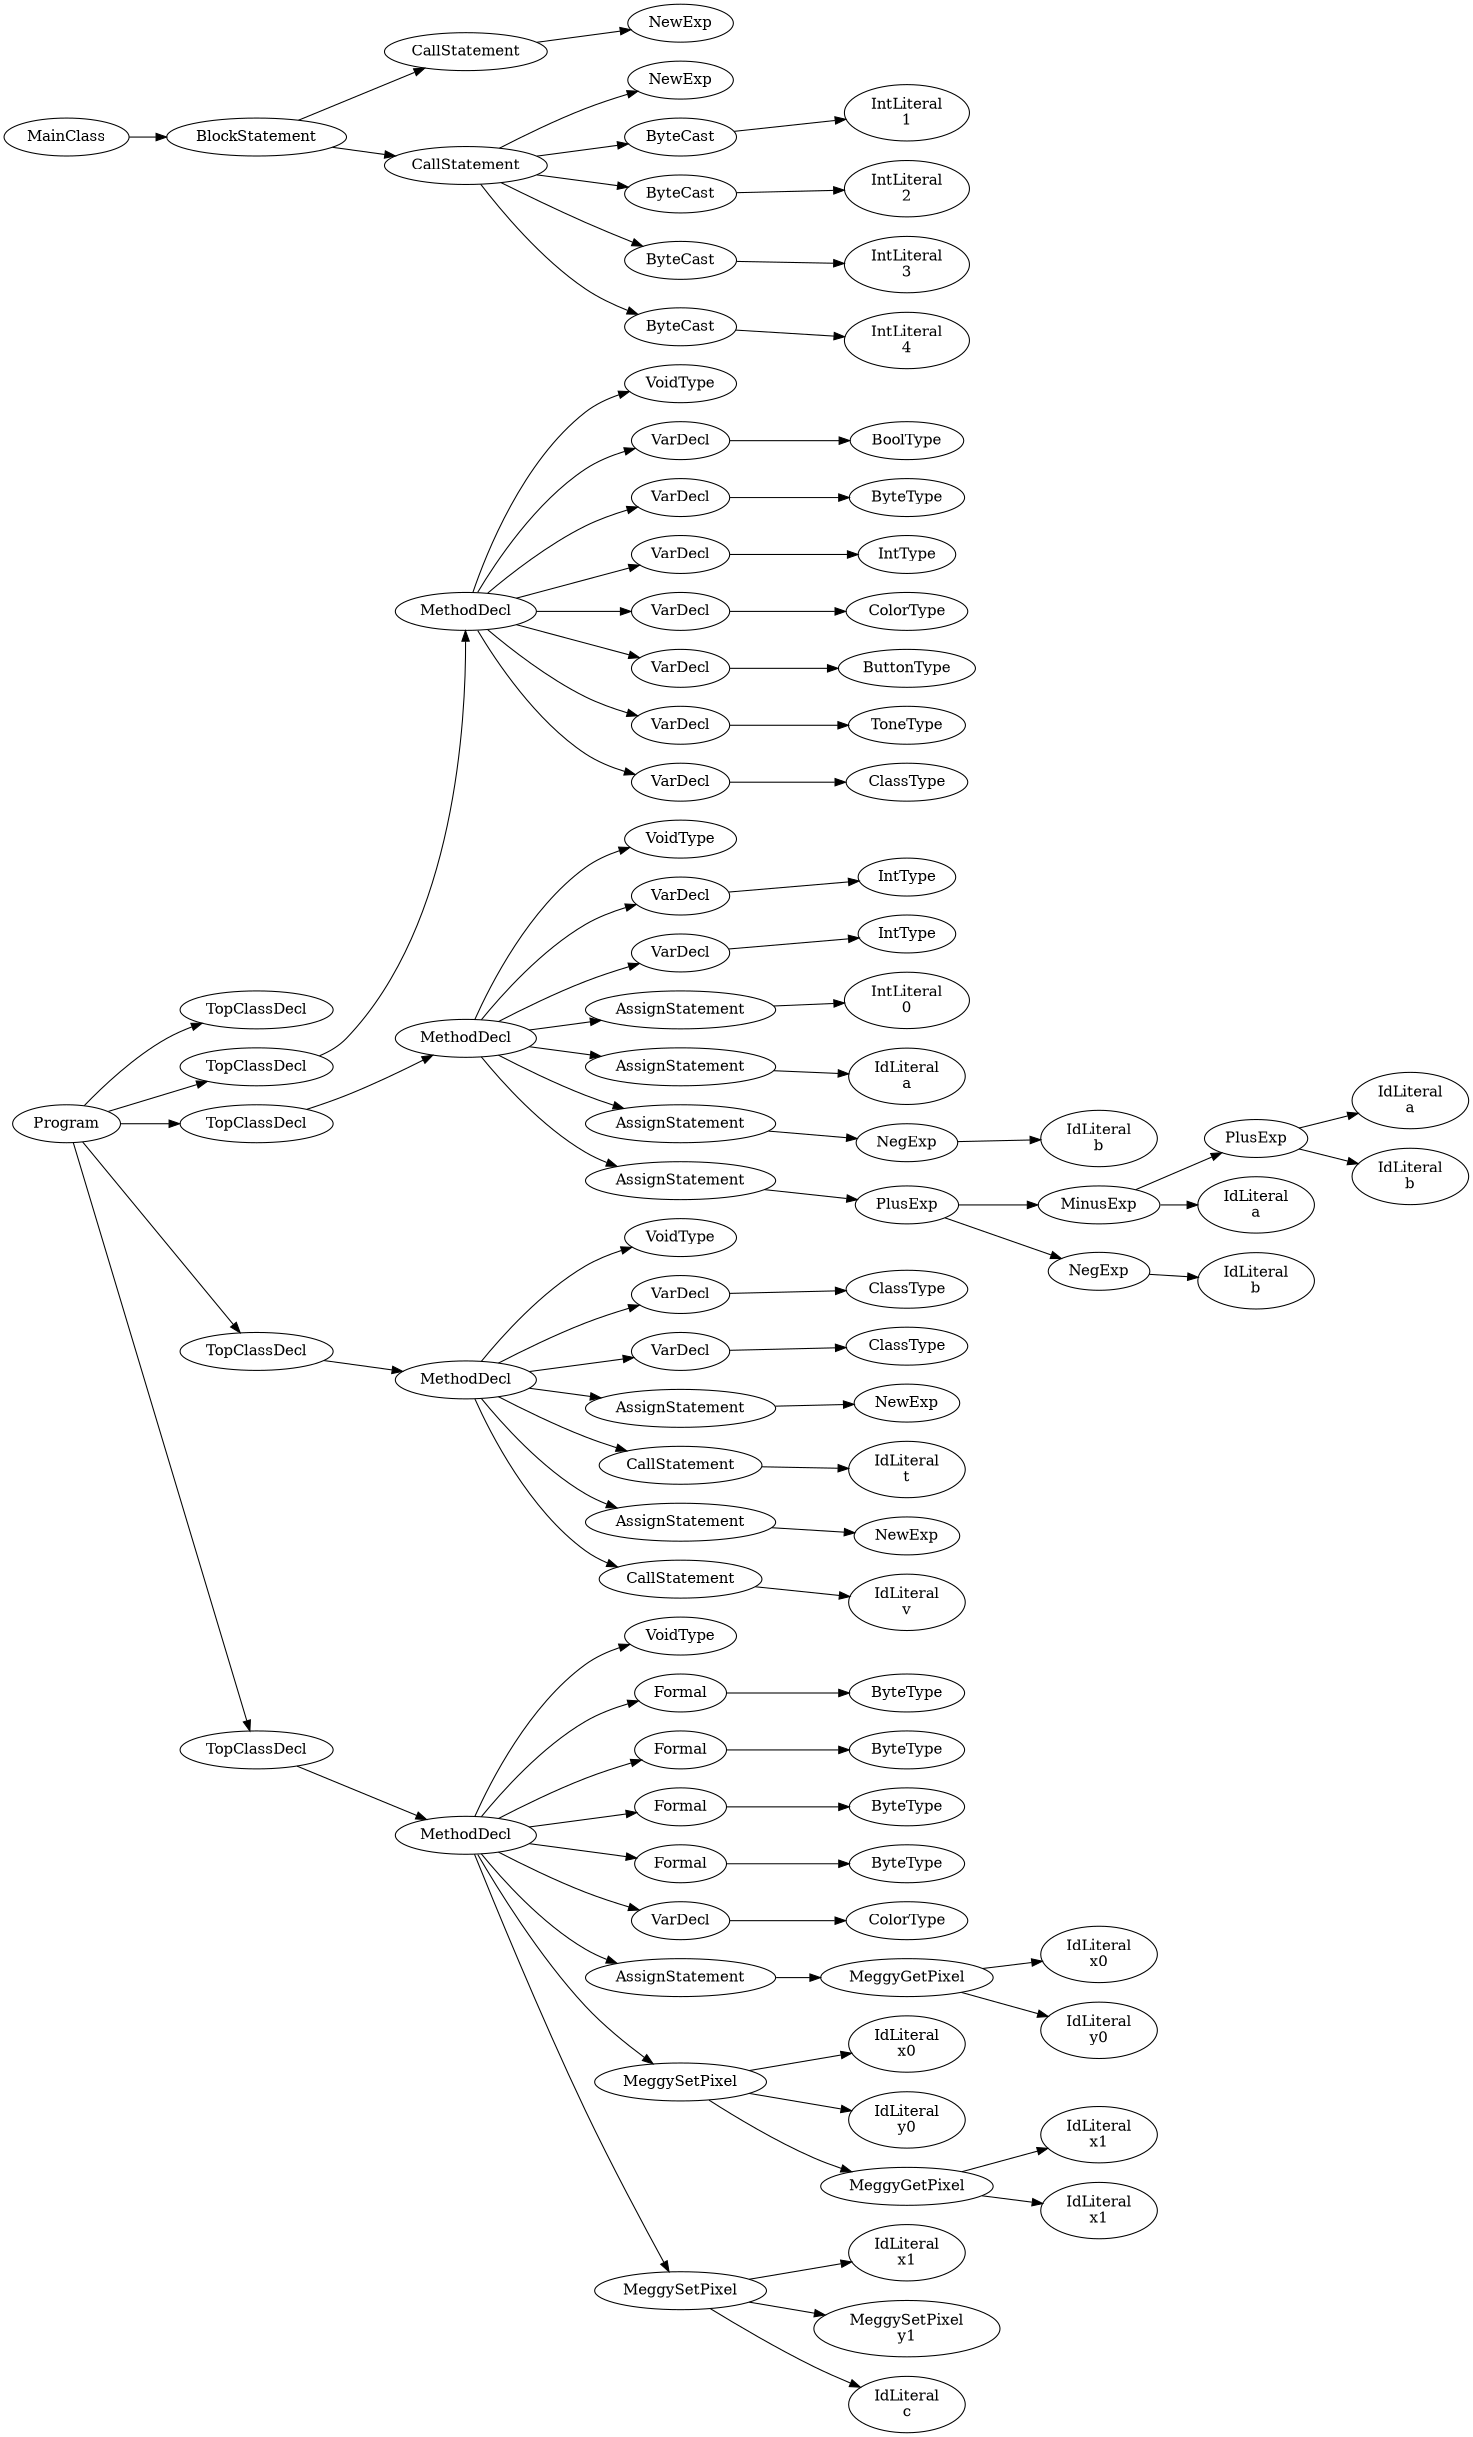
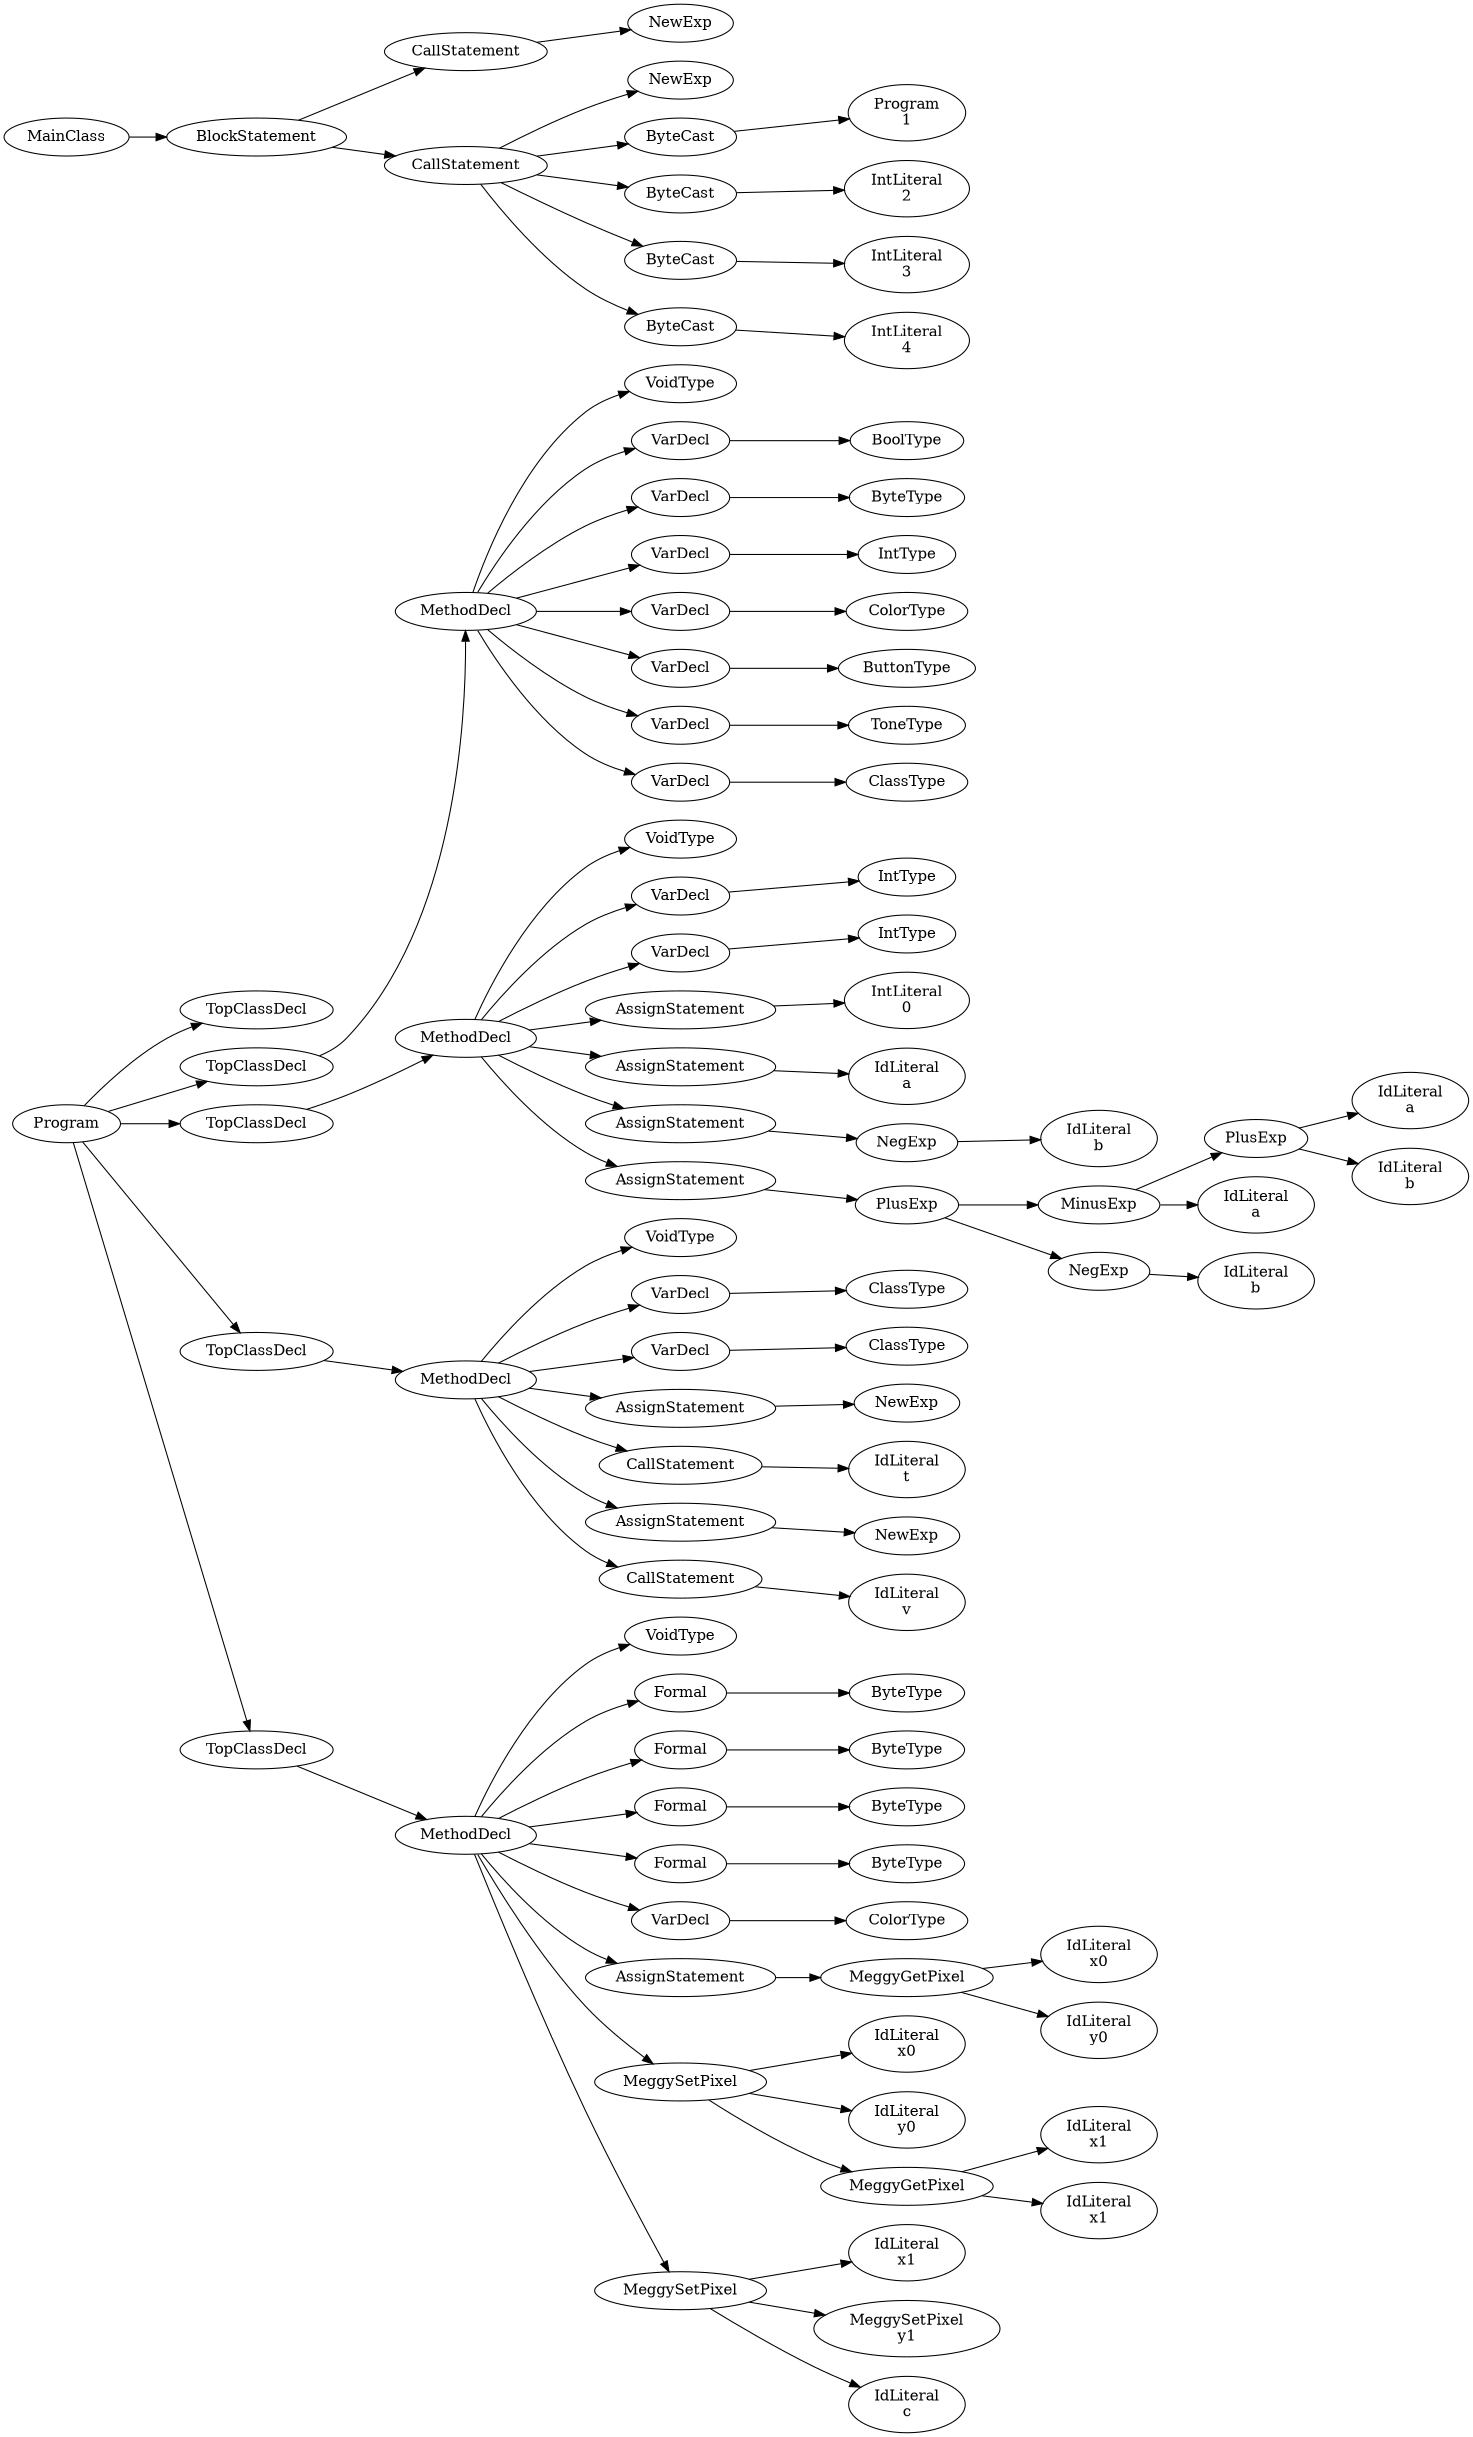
(907, 113) -> (907, 113)
